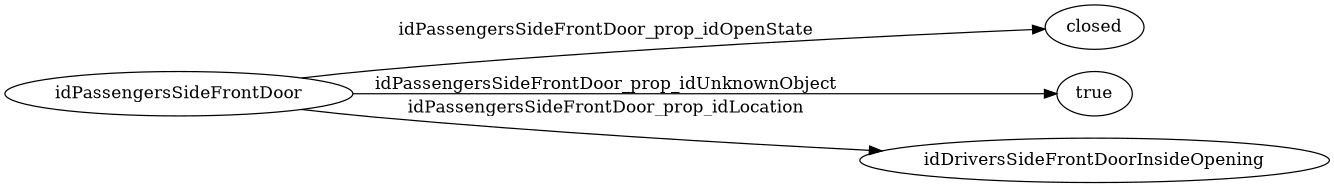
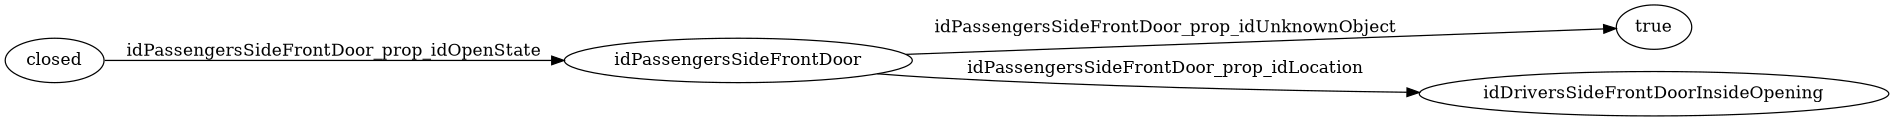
(667, 49) -> (328, 60)
